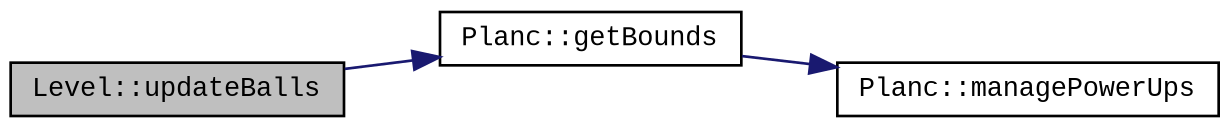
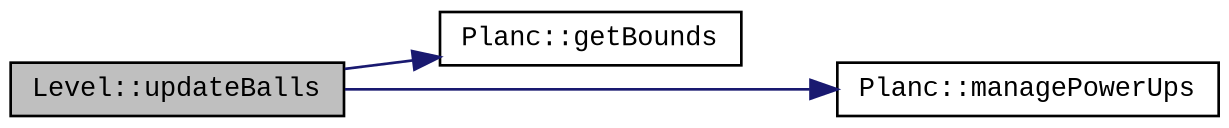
(776, 60) -> (577, 89)
